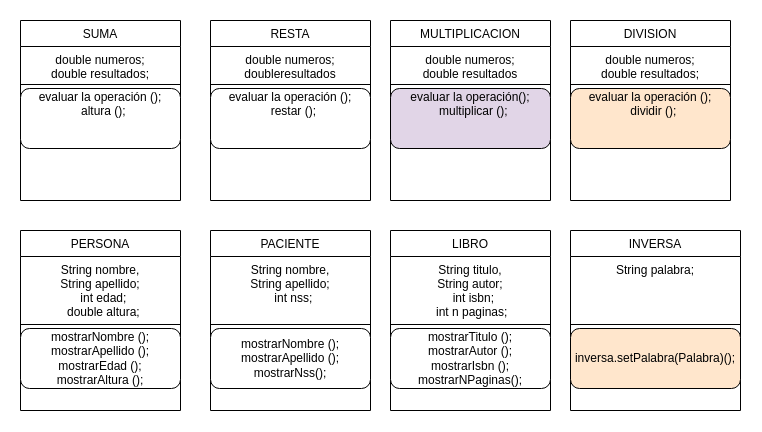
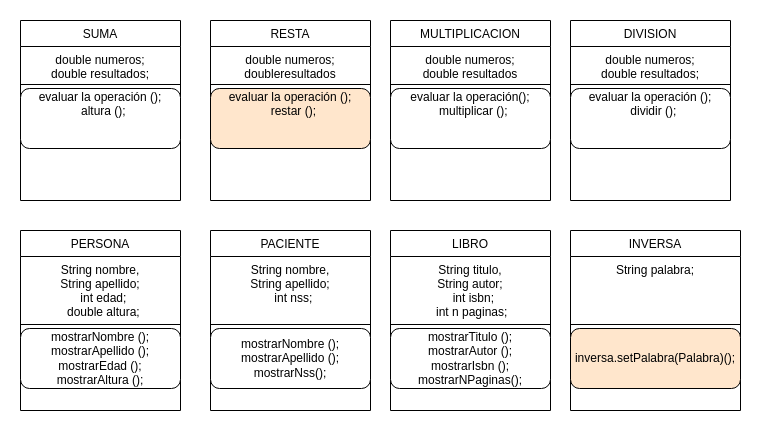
(291, 119) -> (291, 119)
(471, 119) -> (471, 119)
(651, 119) -> (651, 119)
